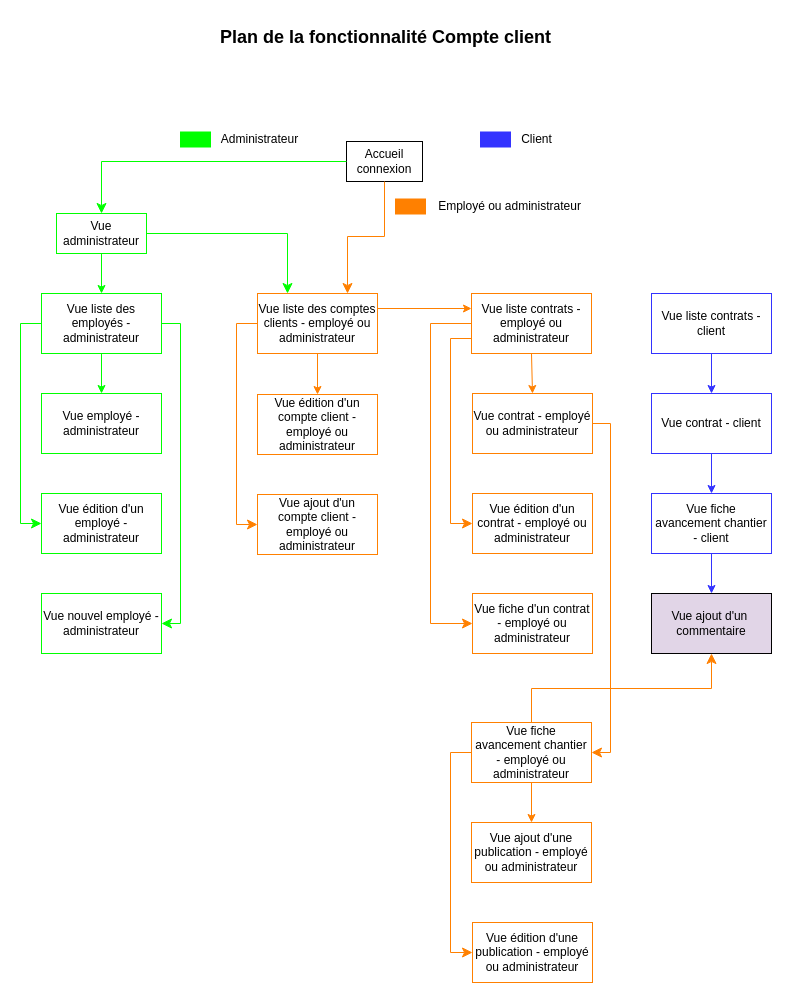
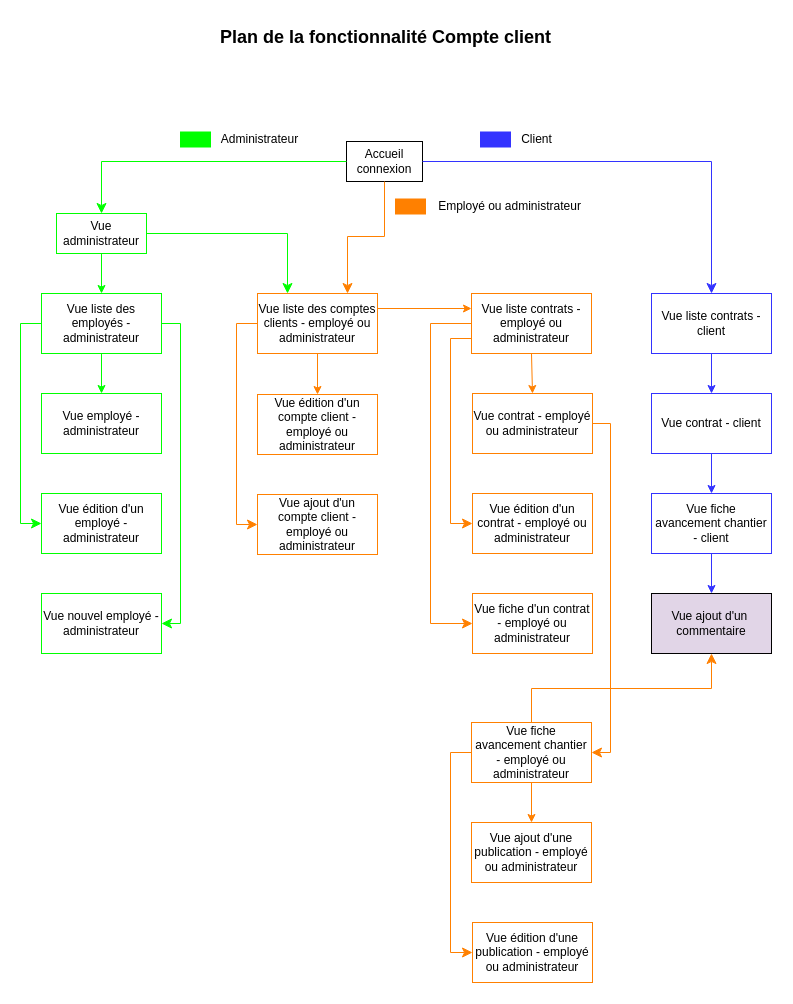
none -> (629, 162)
